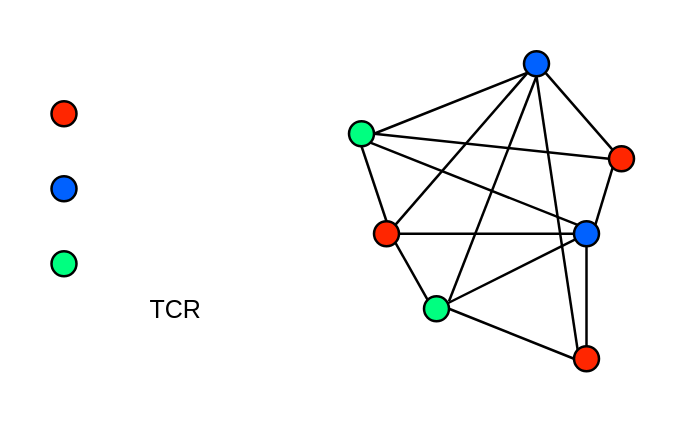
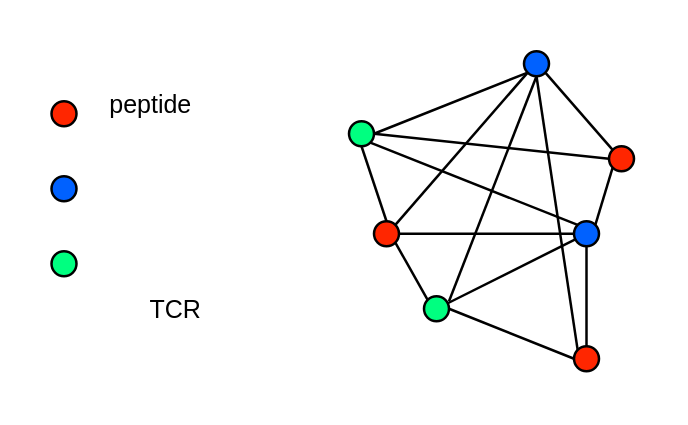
none -> (151, 104)
